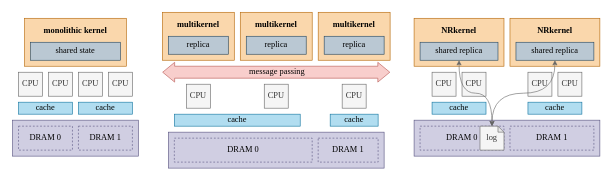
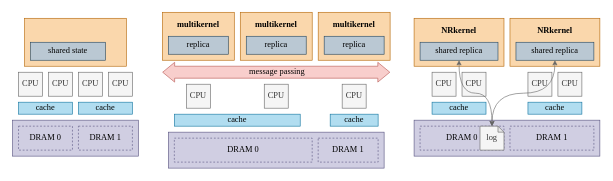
(75, 30) -> none
(75, 51) -> (68, 51)
